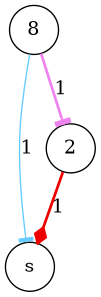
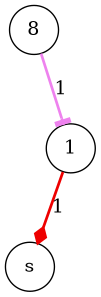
(20, 145) -> none
(71, 148) -> (71, 148)
